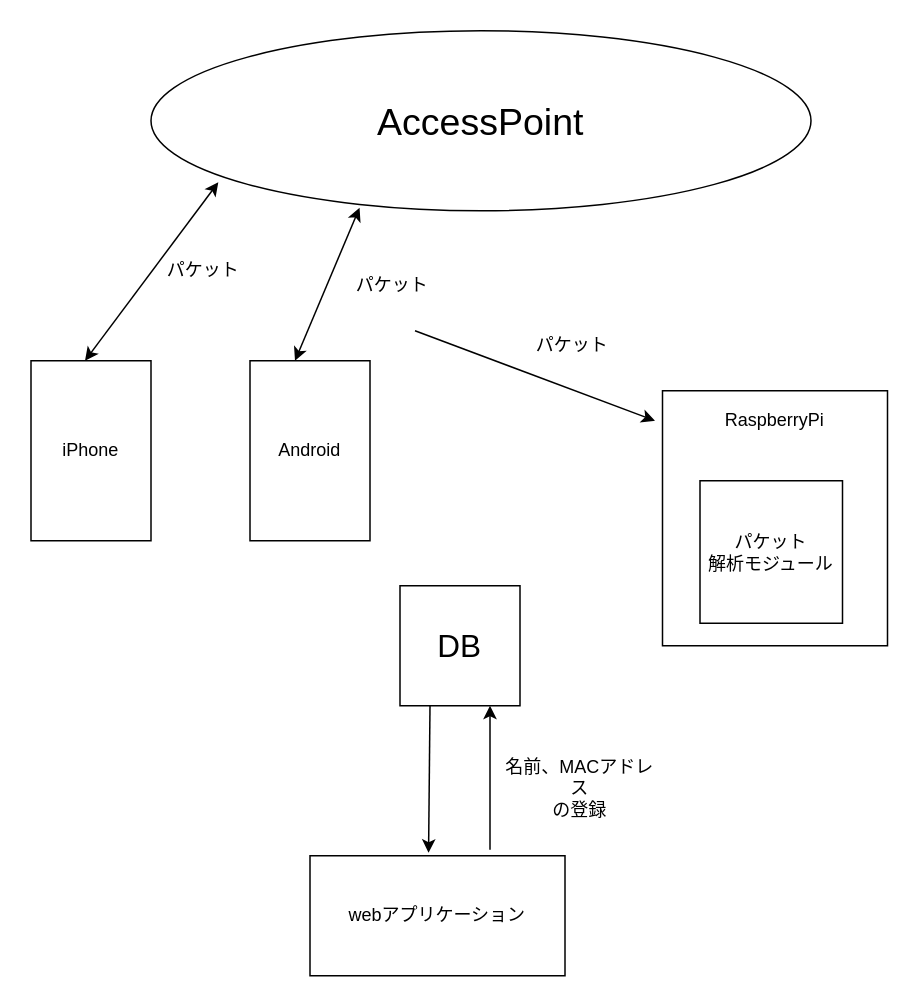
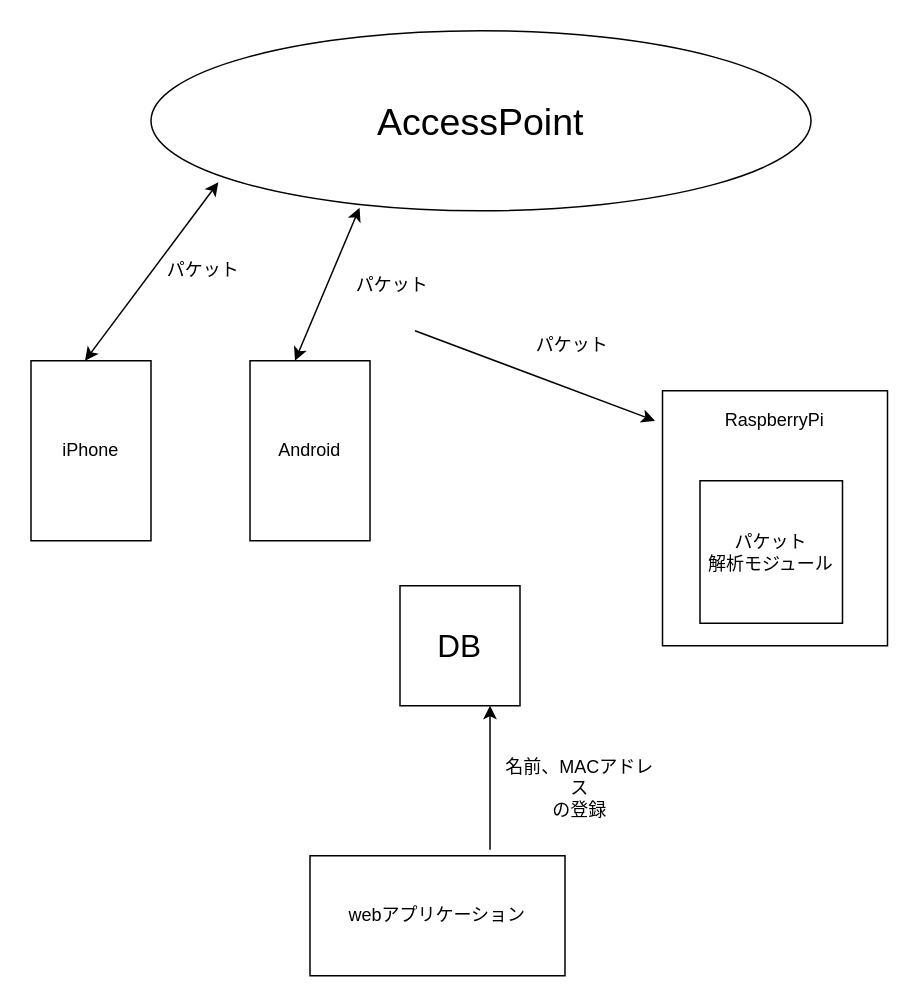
(429, 774) -> none
